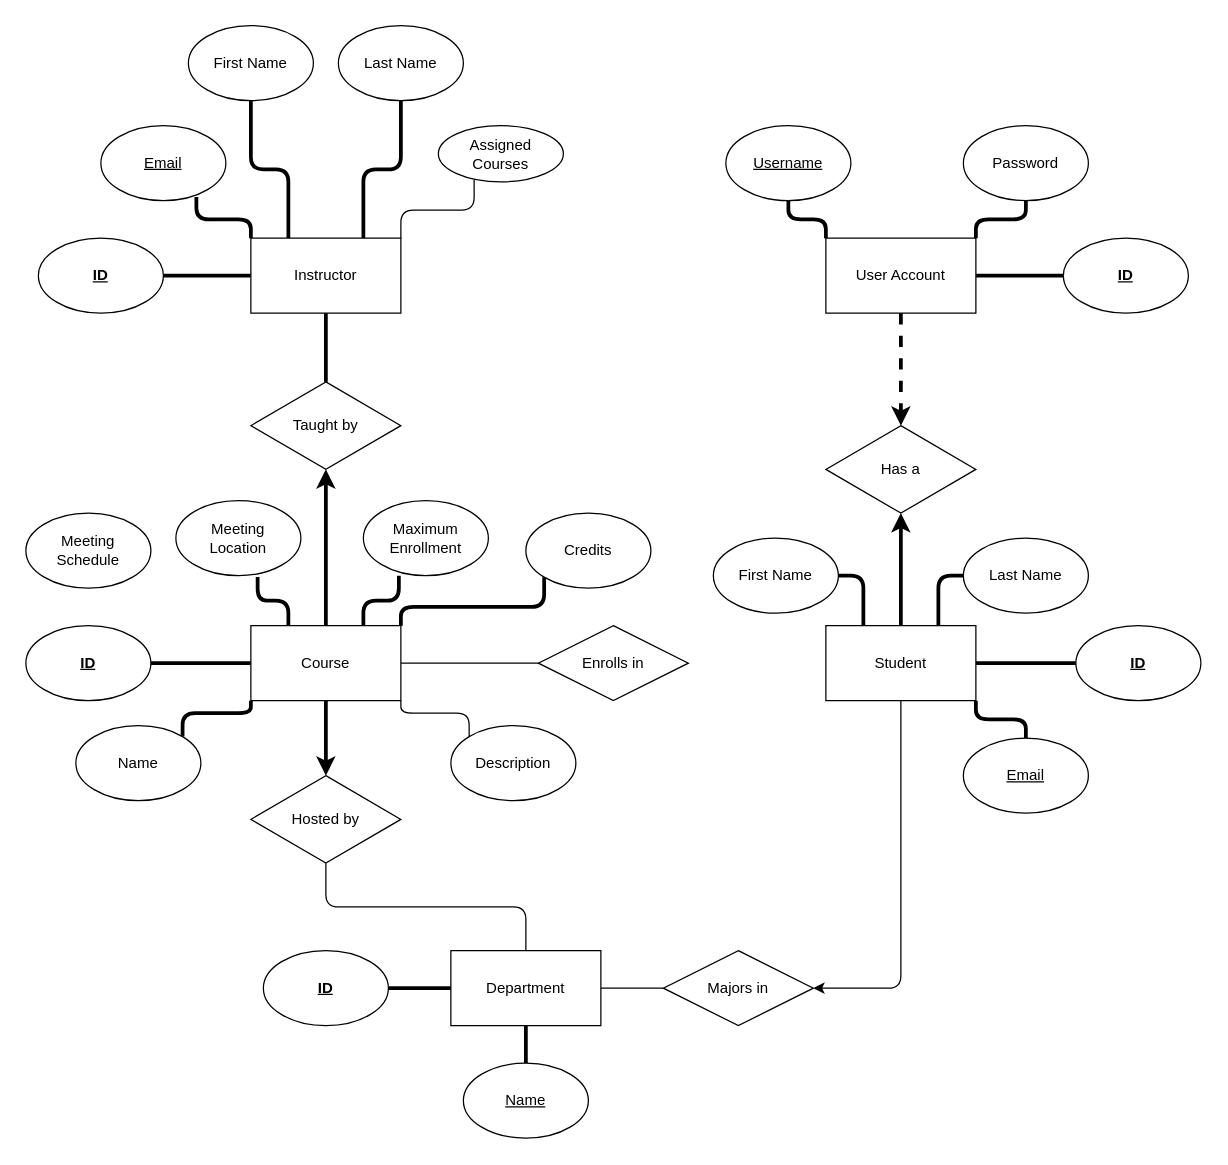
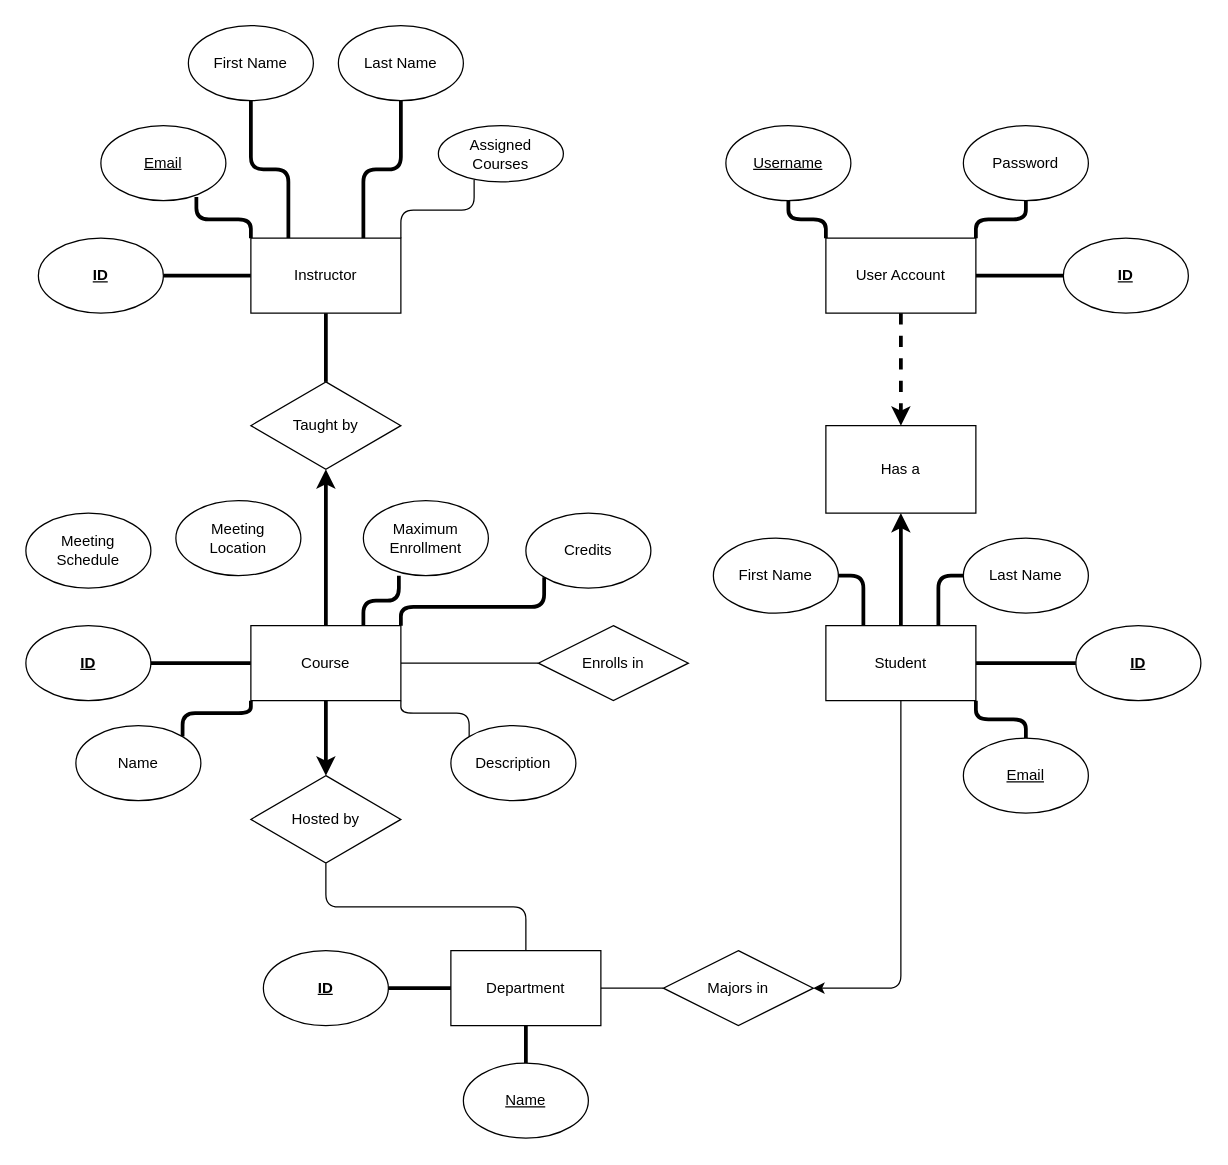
(901, 469) -> (901, 469)
(273, 601) -> none
